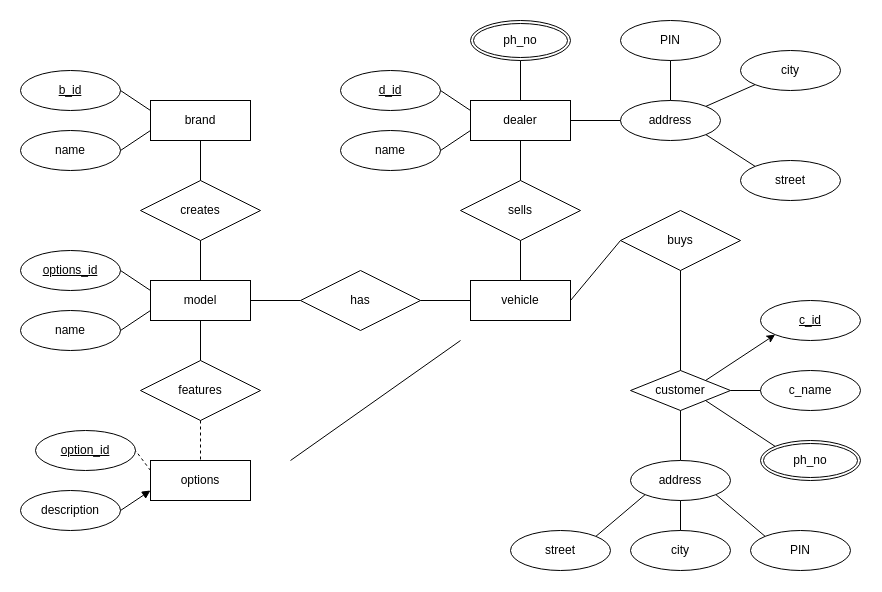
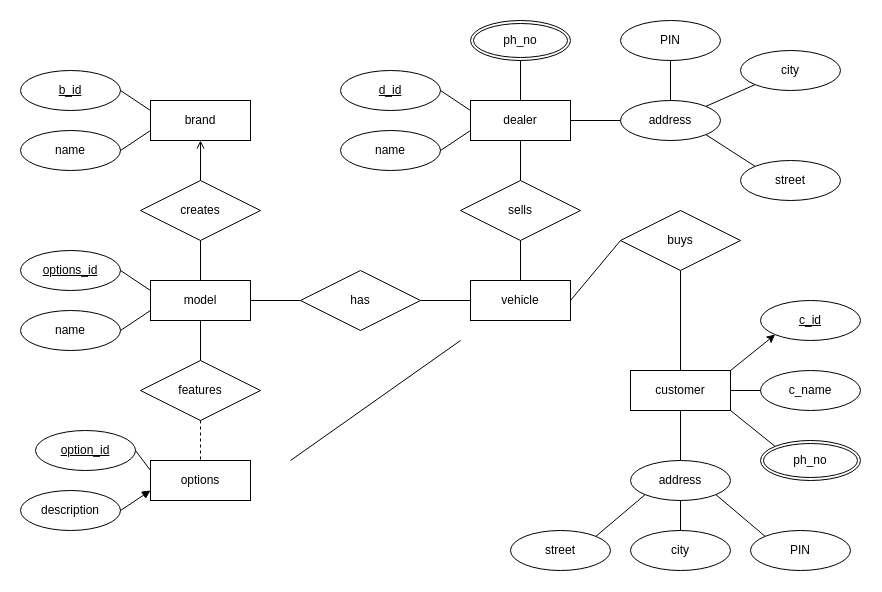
(201, 146) -> (201, 146)
(681, 391) -> (681, 391)
(143, 460) -> (143, 460)
